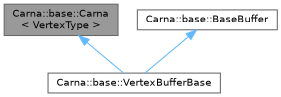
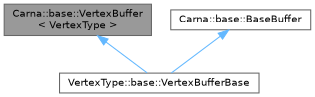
(61, 20) -> (78, 20)
(134, 83) -> (159, 83)
